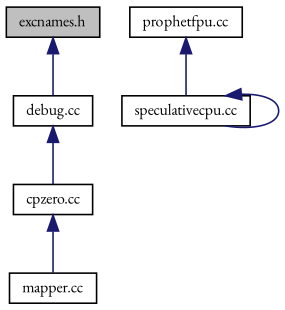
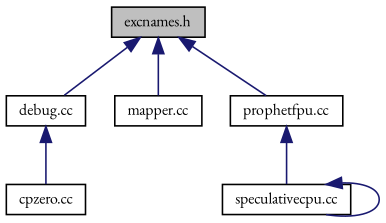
none -> (229, 71)
(53, 252) -> (158, 75)
